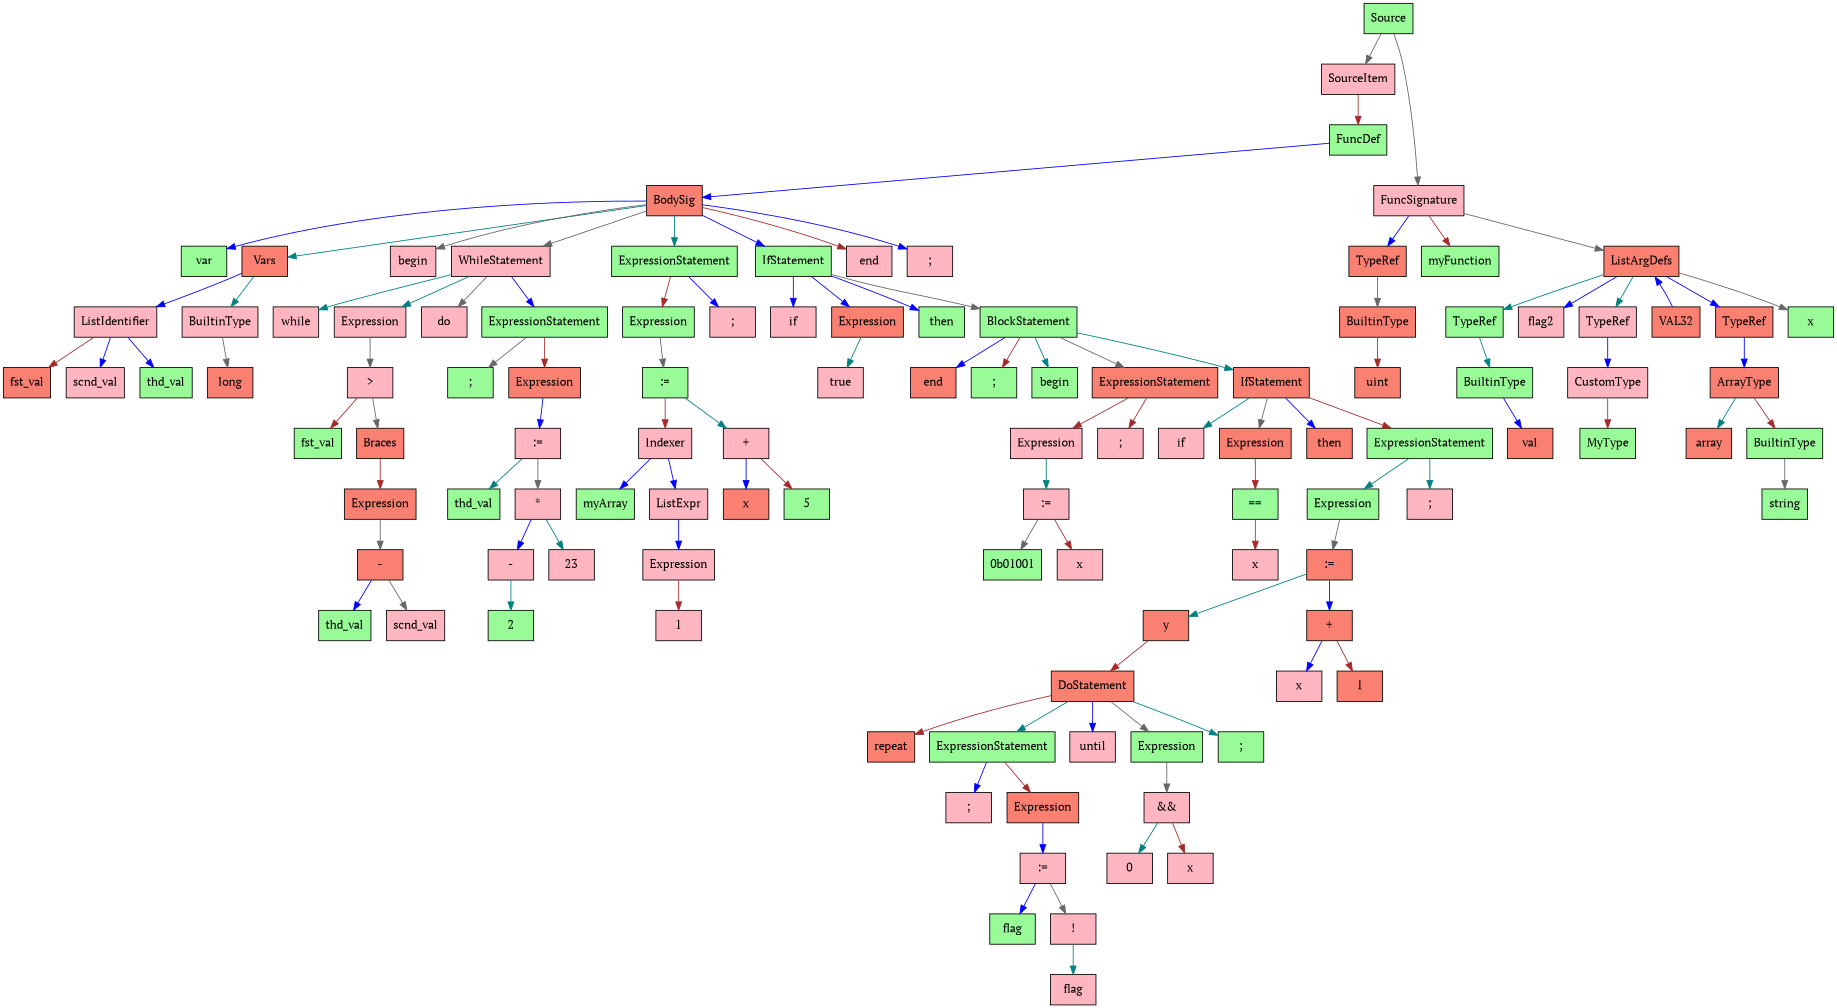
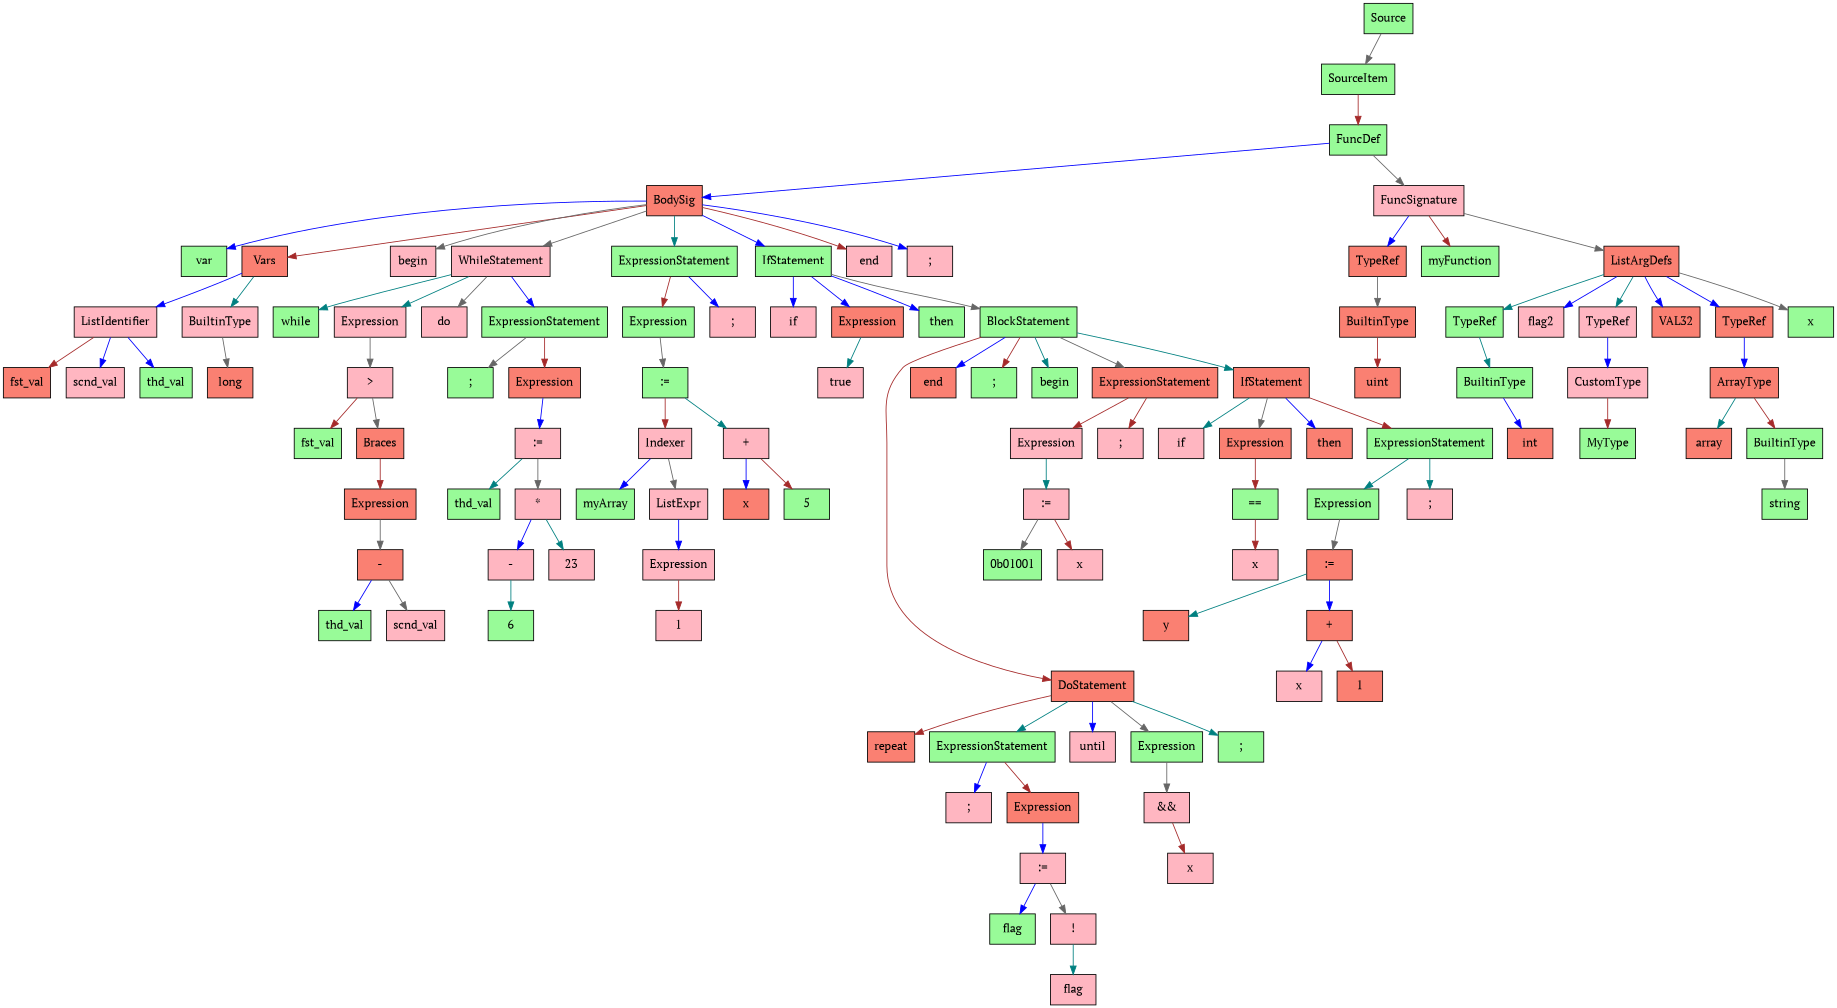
(1358, 79) -> (1358, 79)
(1410, 105) -> (1385, 167)
(471, 231) -> (471, 231)
(1666, 295) -> (1651, 288)
(296, 322) -> (296, 322)
(1530, 443) -> (1530, 443)
(671, 470) -> (671, 470)
(511, 626) -> (511, 626)
(1133, 653) -> (887, 526)
(1130, 868) -> none
